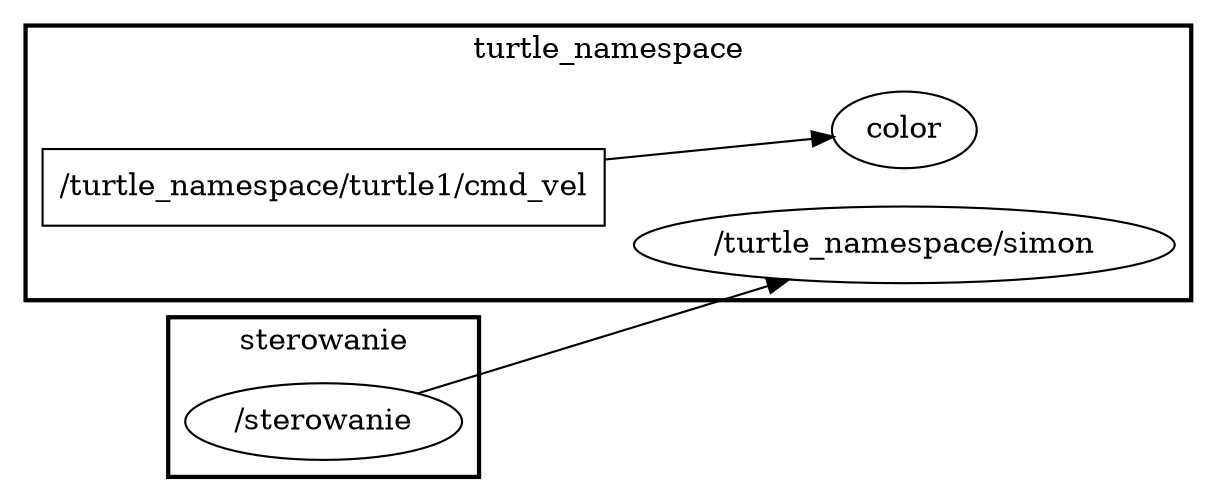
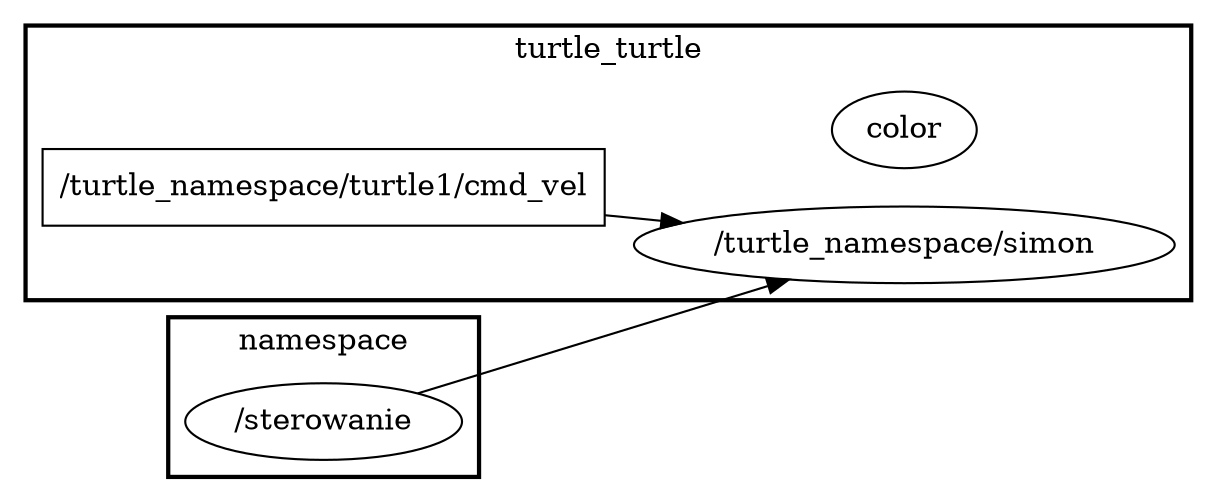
(608, 50) -> (608, 50)
(708, 149) -> (633, 218)
(324, 342) -> (324, 342)
